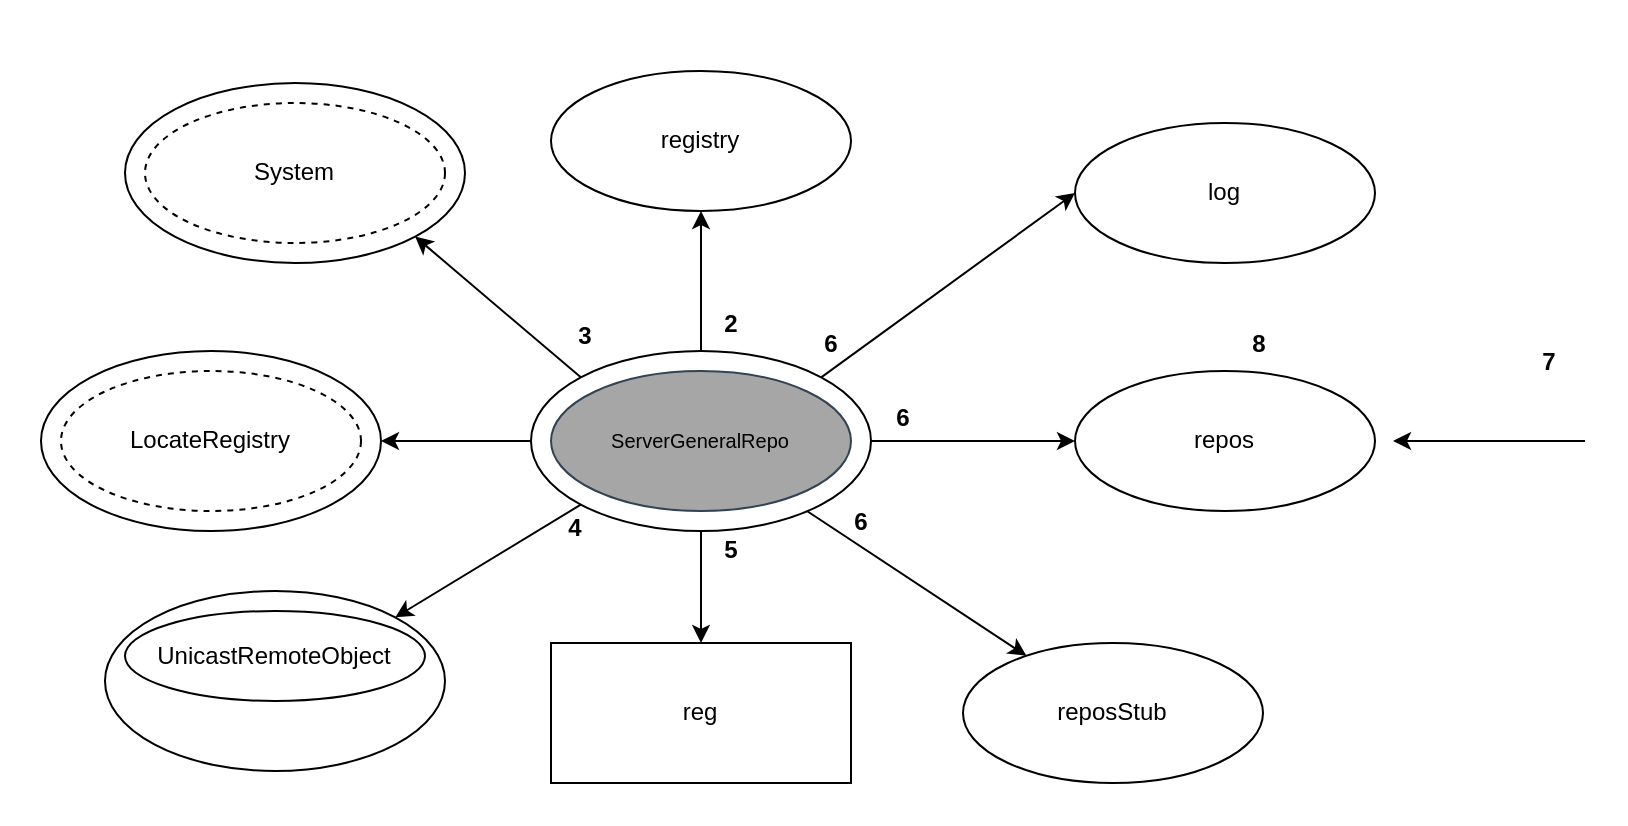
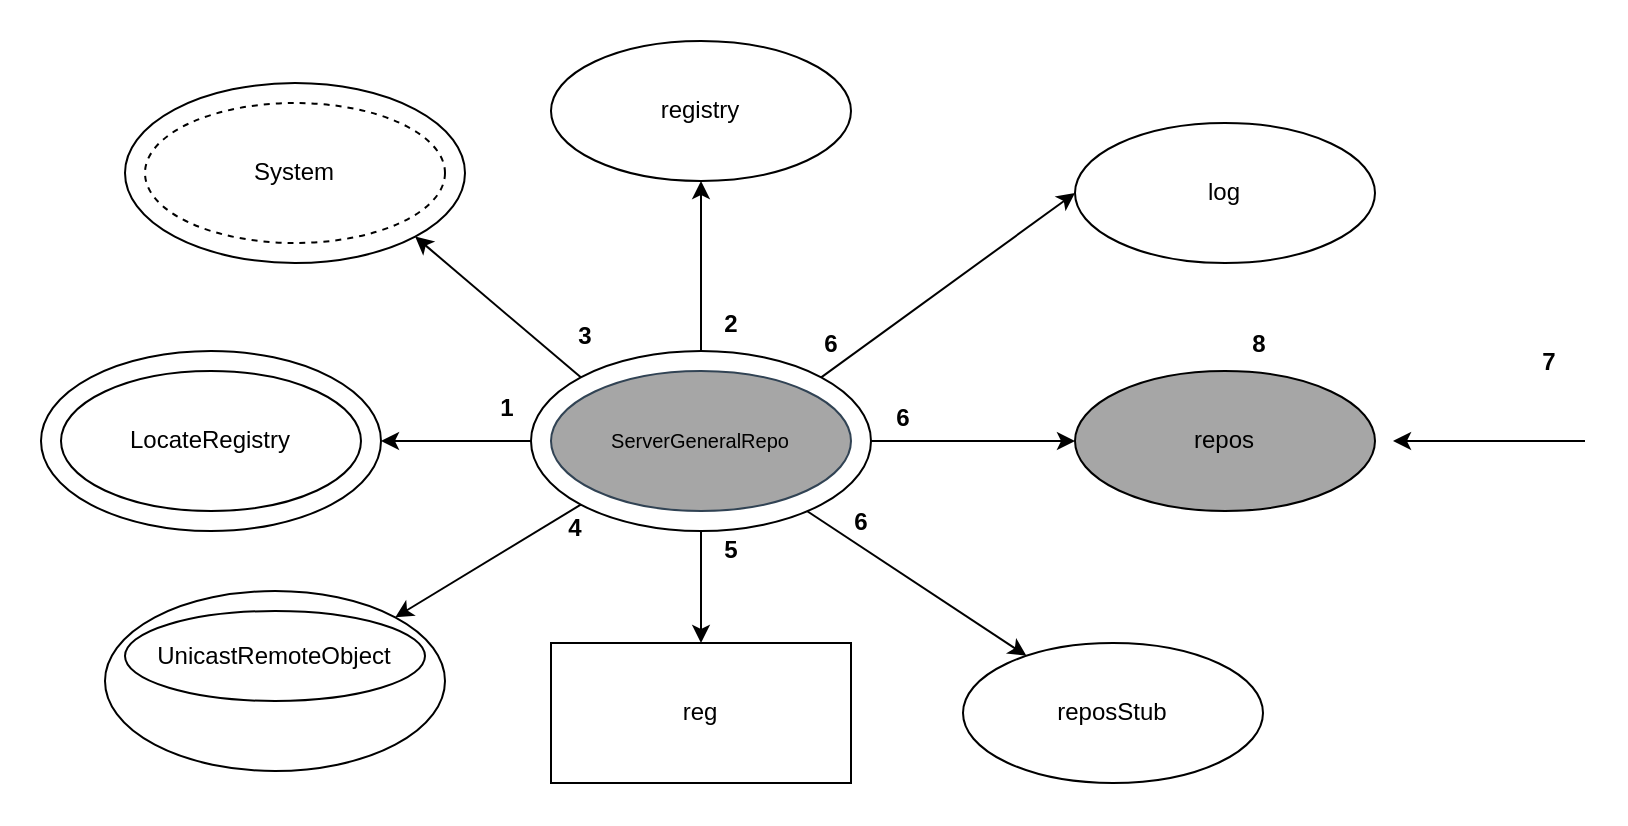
(701, 141) -> (701, 111)
none -> (507, 409)
(211, 441) -> (211, 441)
(1225, 441) -> (1225, 441)
